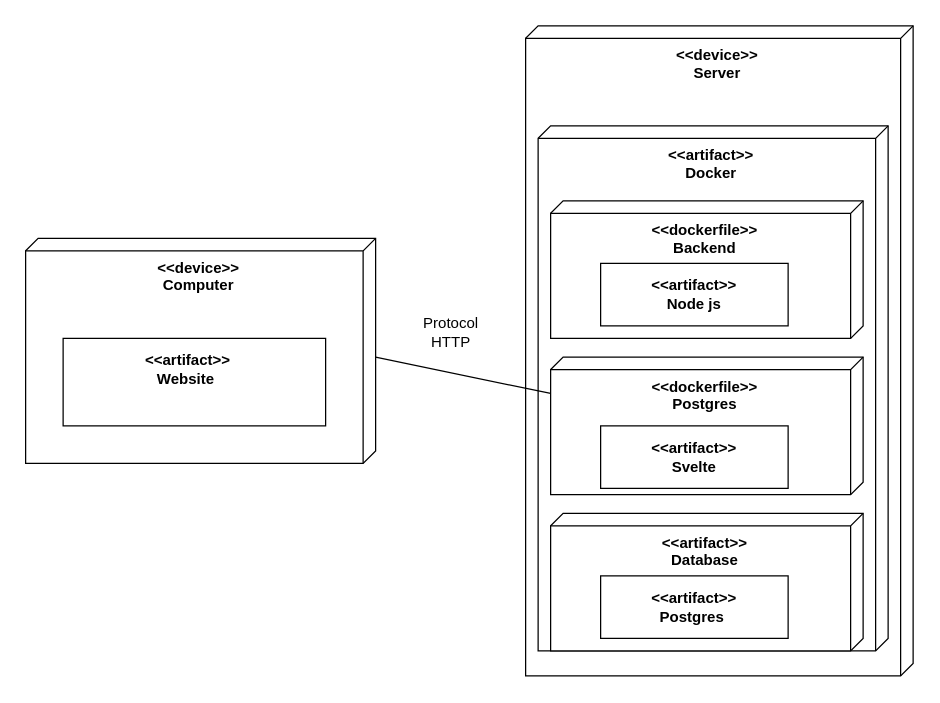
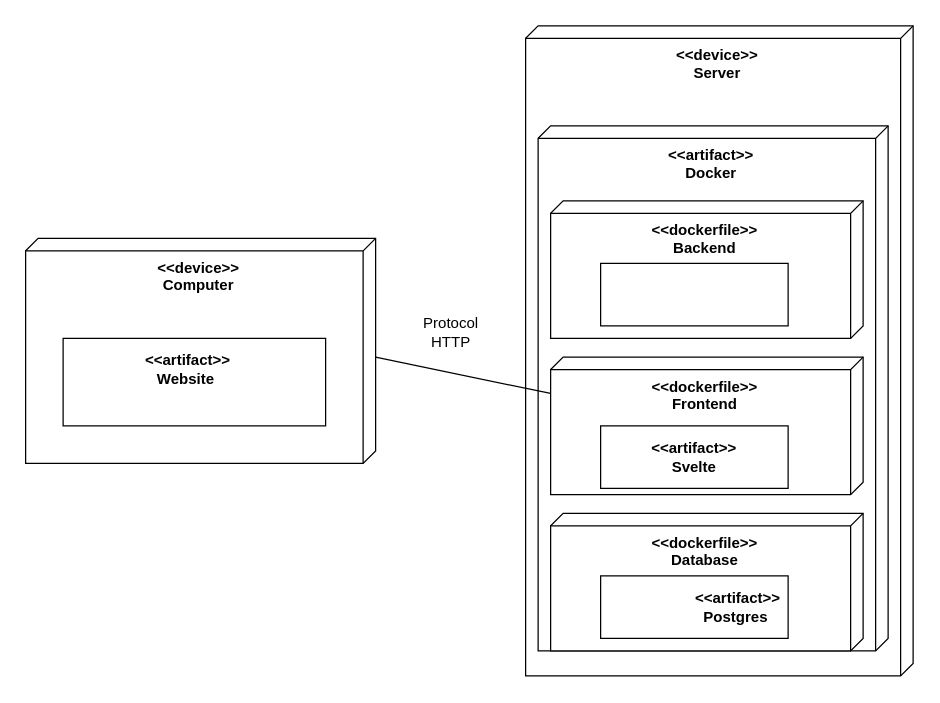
(694, 294) -> none
(705, 396) -> (705, 396)
(705, 552) -> (705, 552)
(694, 607) -> (738, 607)
